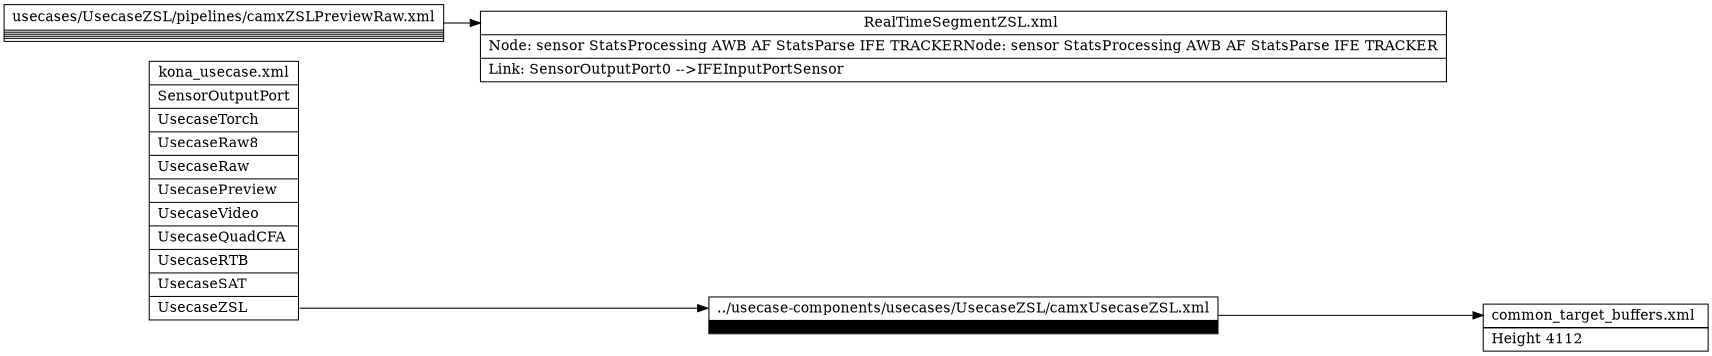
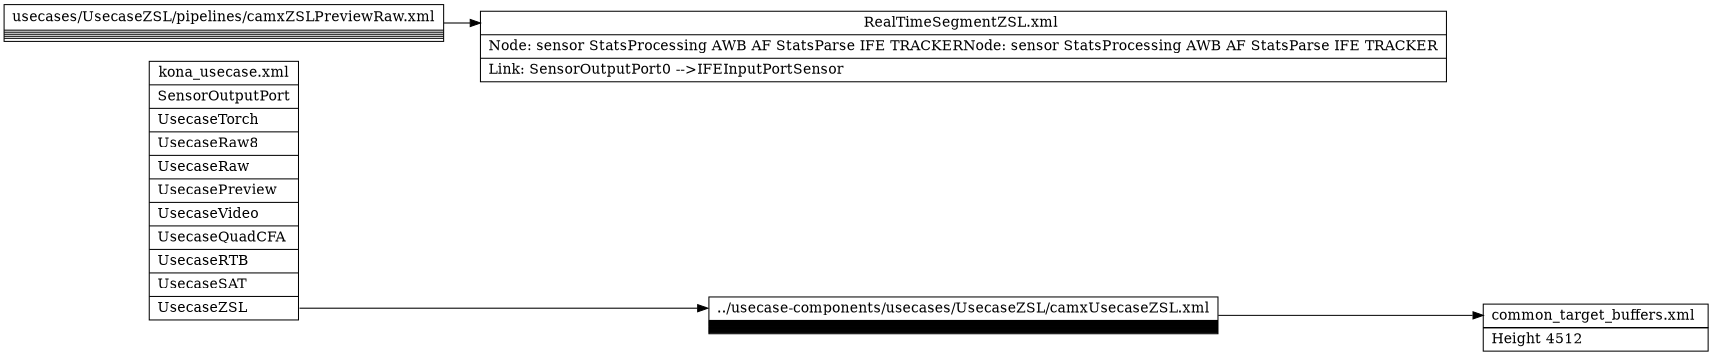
(1539, 339) -> (1539, 339)
